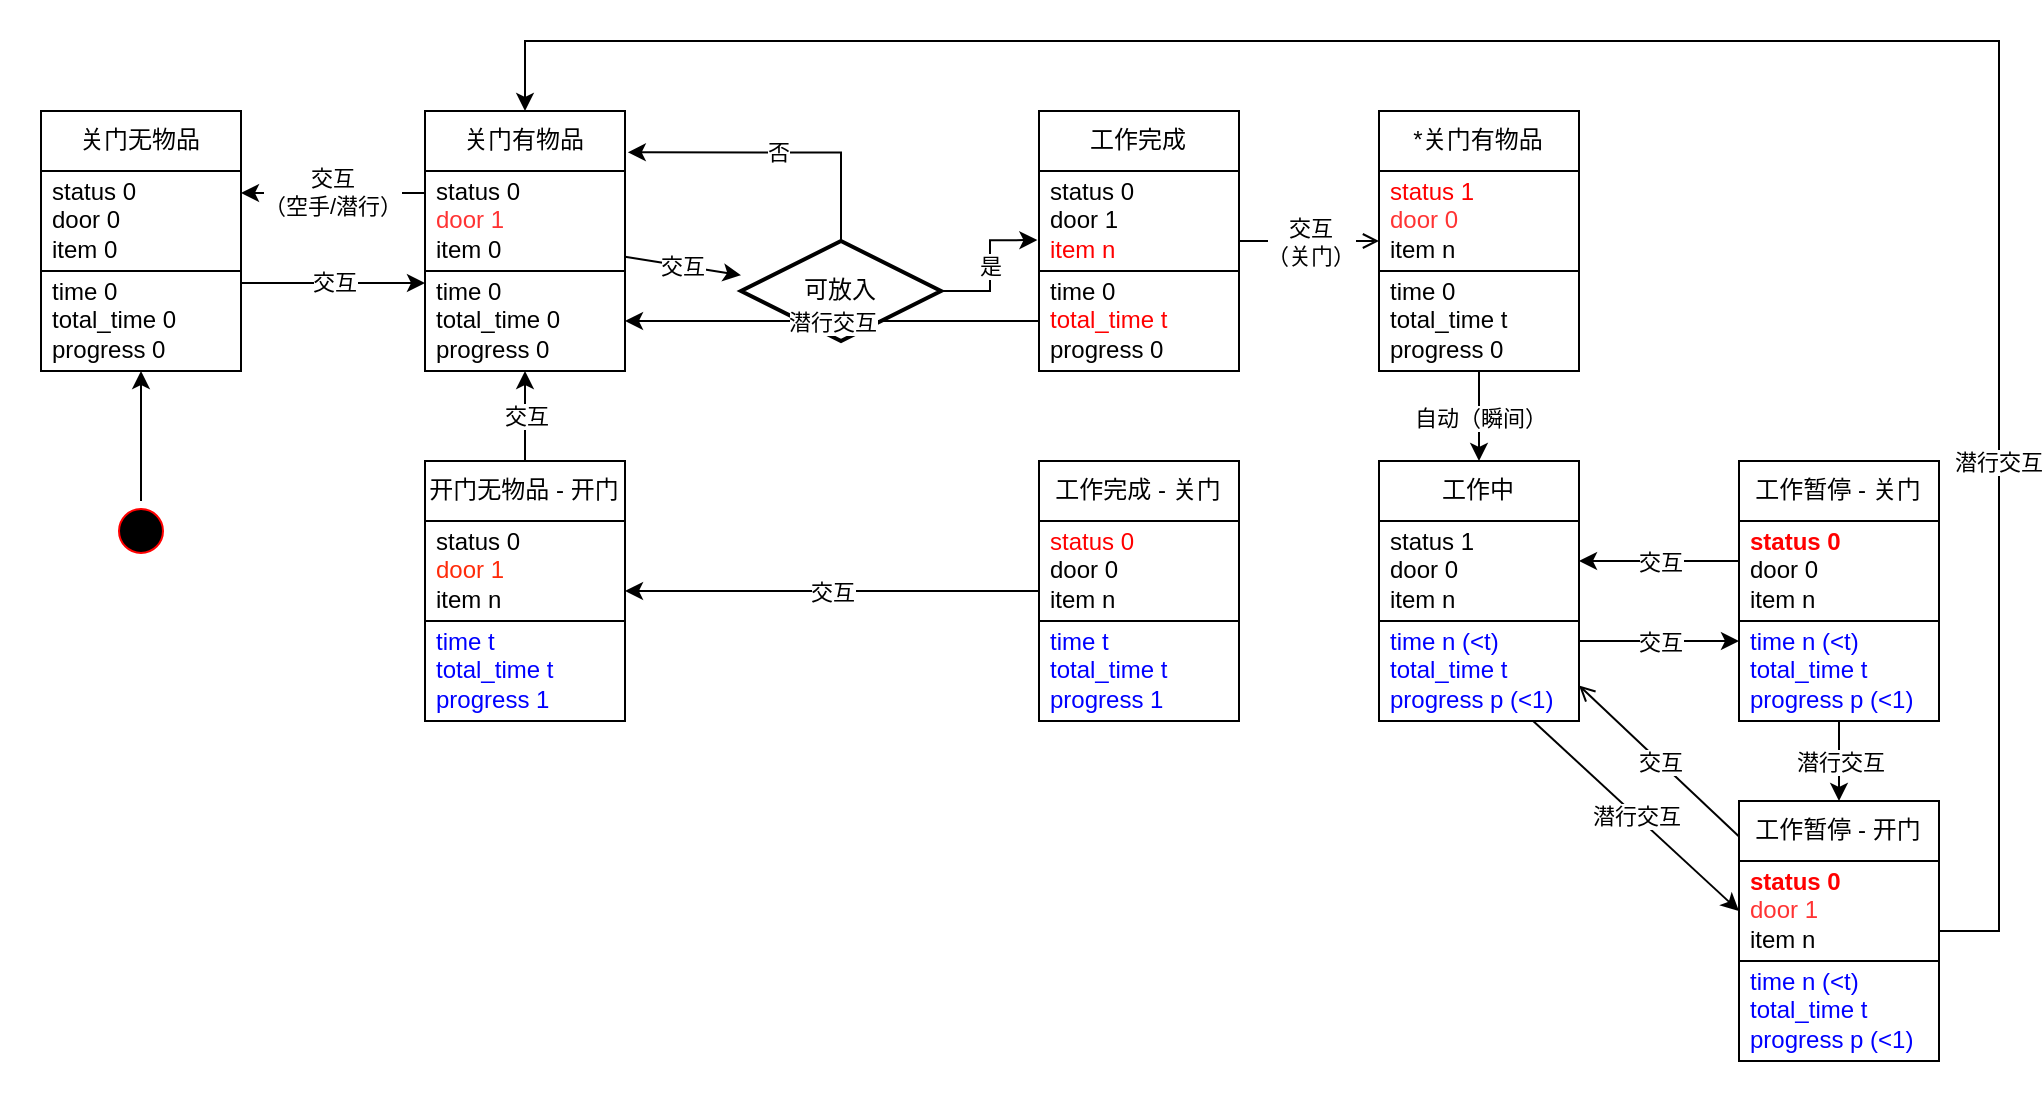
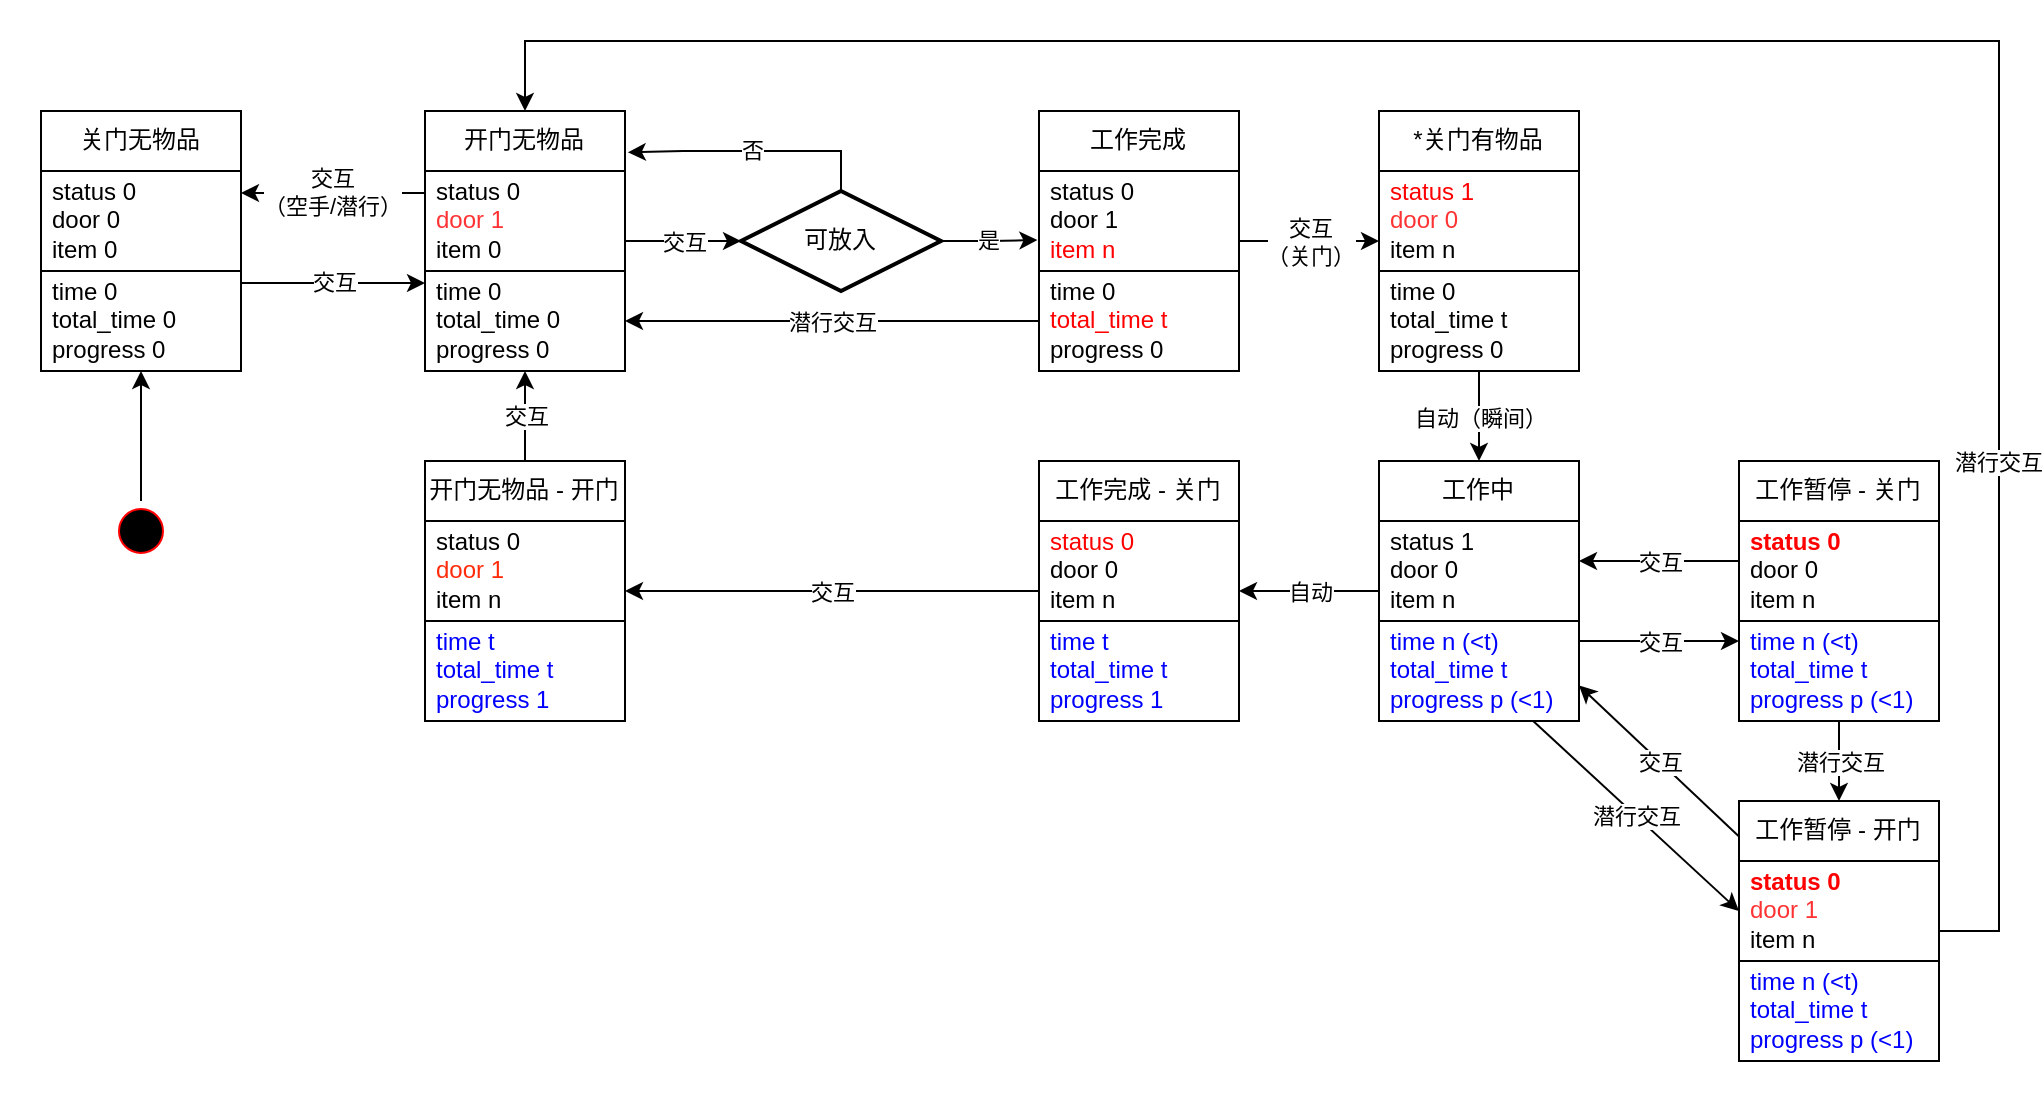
(525, 141) -> (525, 141)
(1366, 241) -> (1364, 241)
(841, 291) -> (841, 241)
none -> (1314, 591)
(1587, 693) -> (1590, 696)
